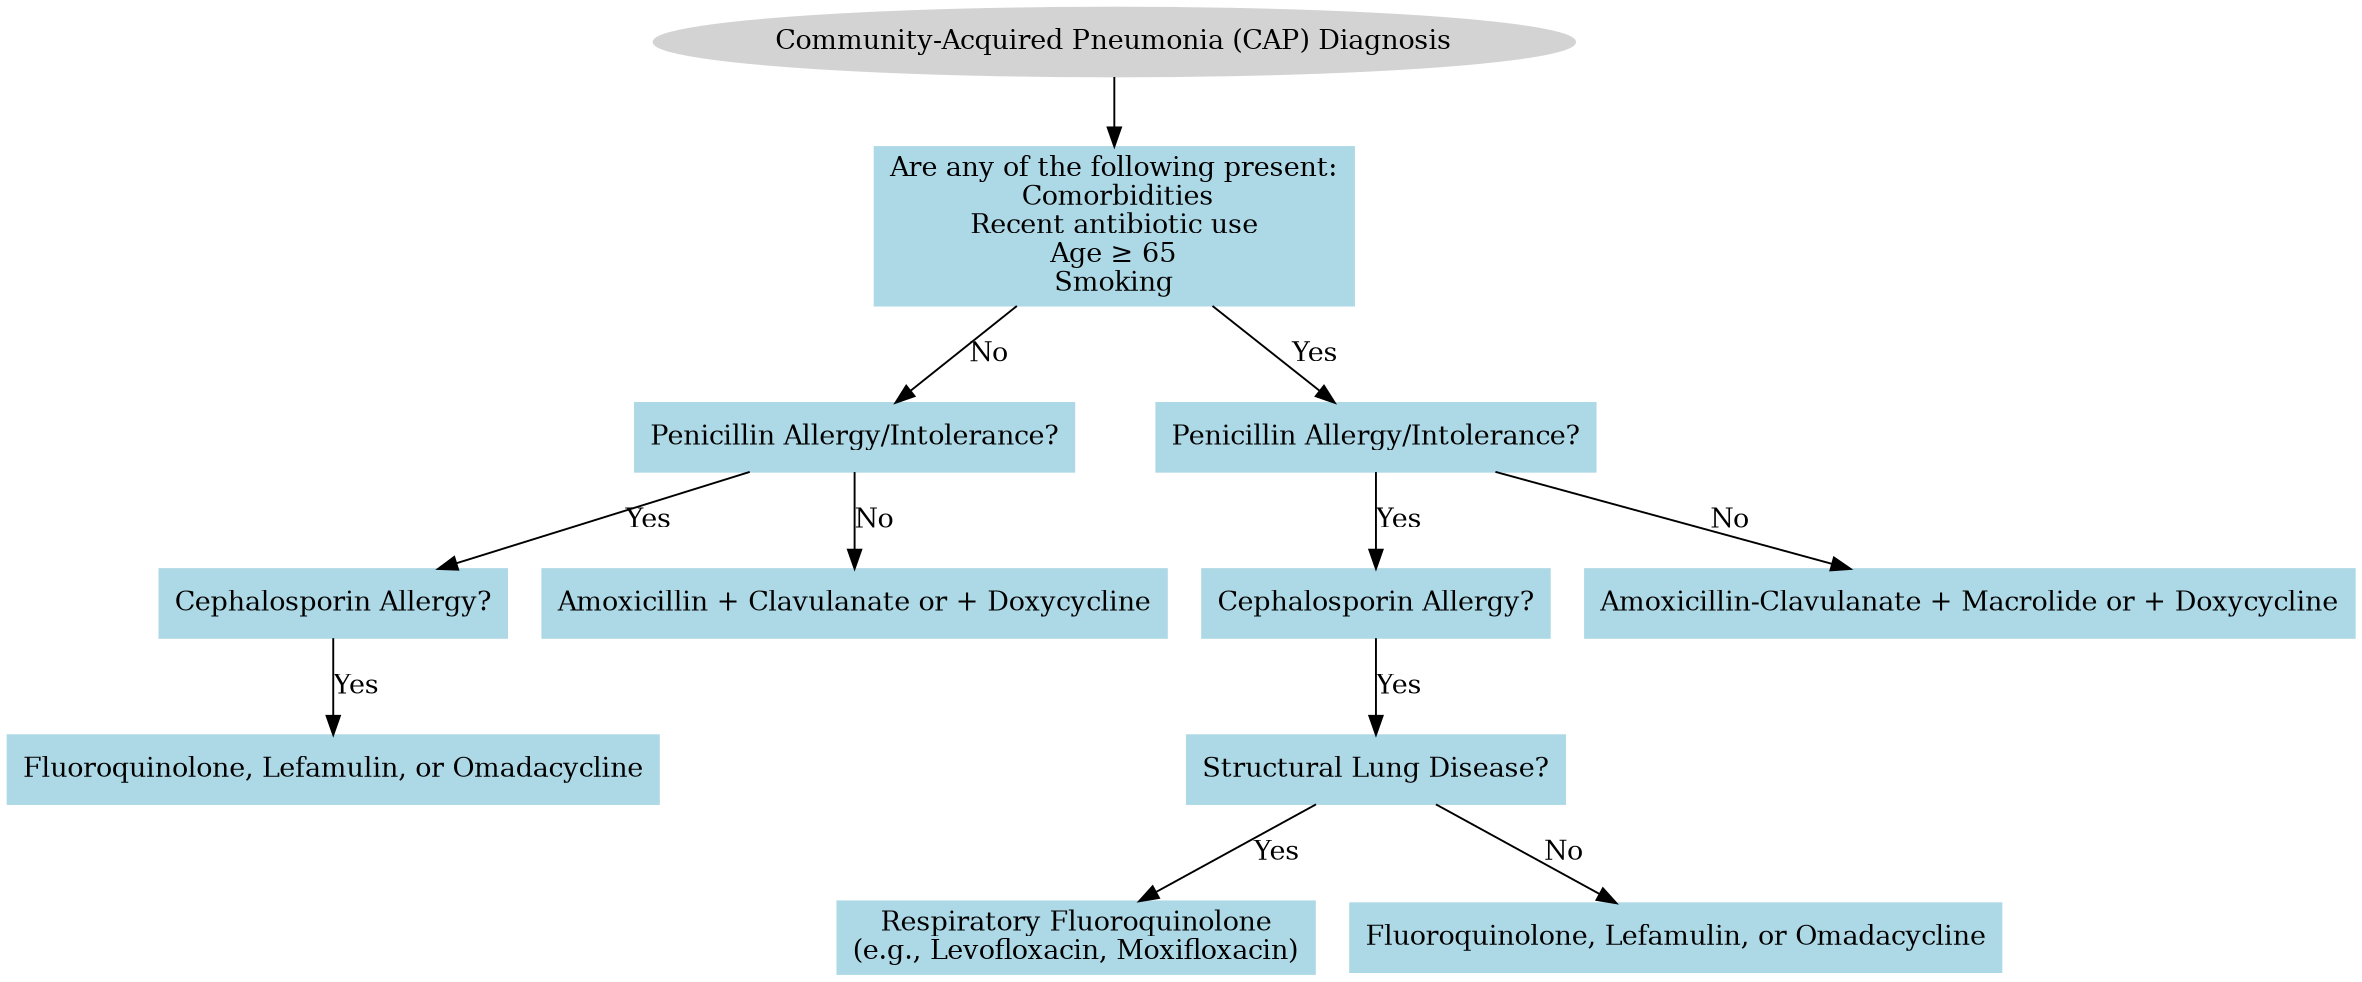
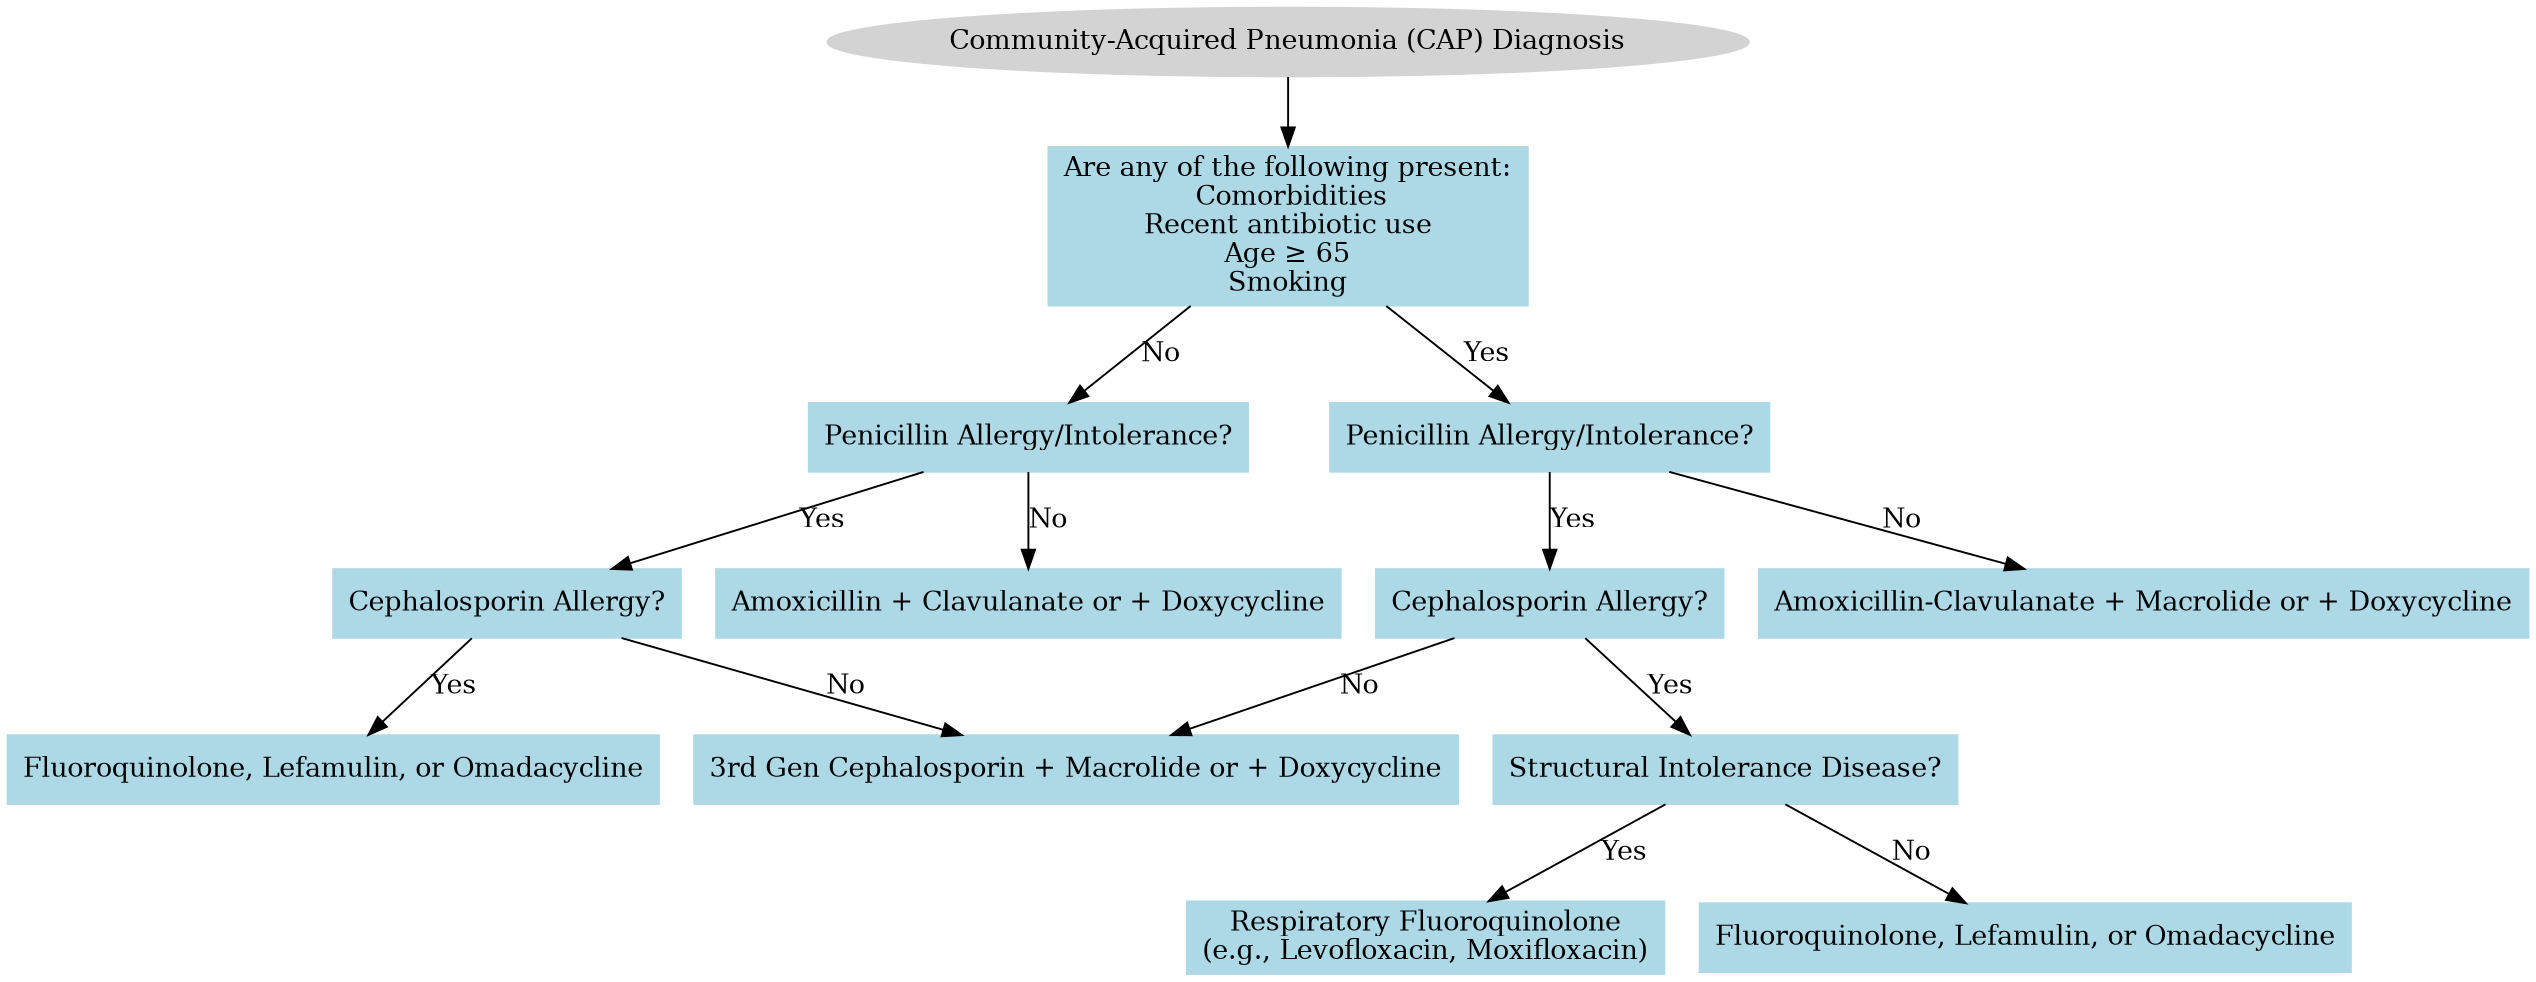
none -> (1076, 770)
(1376, 770) -> (1725, 770)
